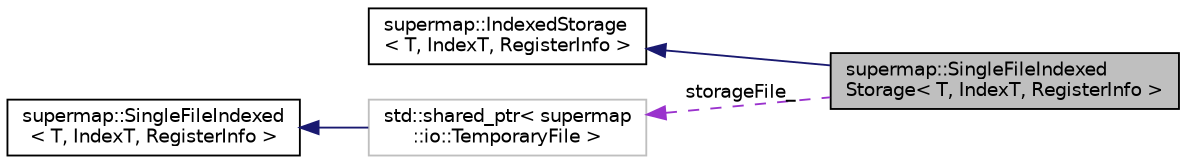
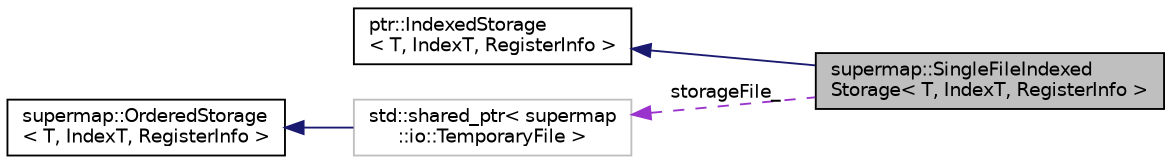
(508, 36) -> (493, 36)
(154, 128) -> (146, 128)
